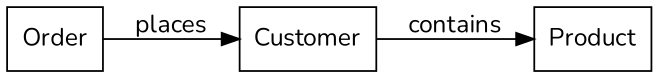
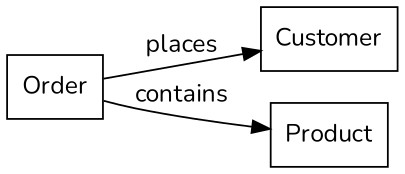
(446, 39) -> (177, 116)
